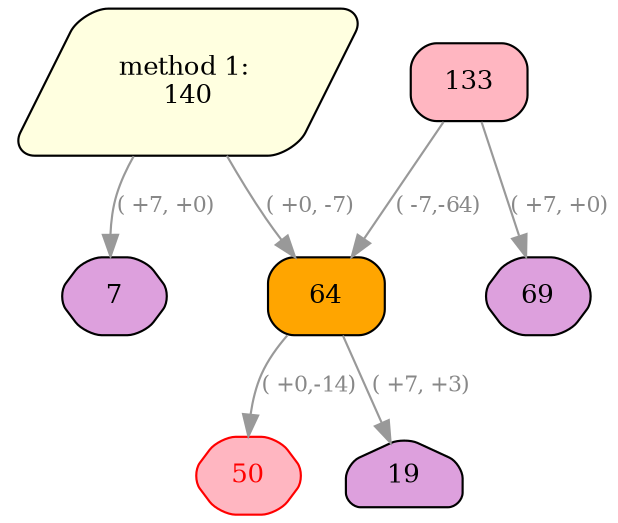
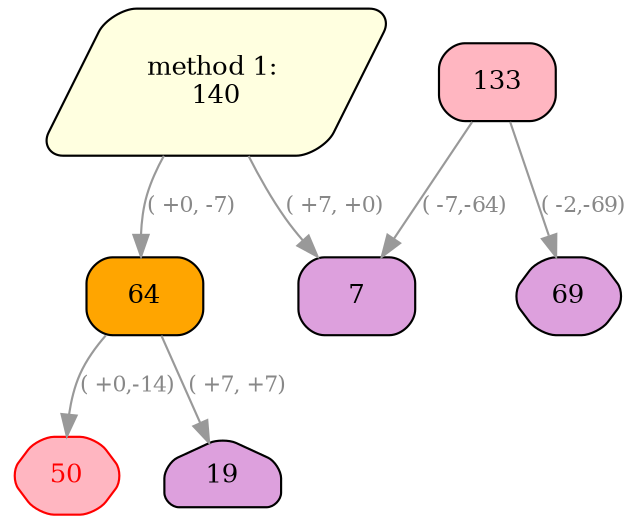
(404, 180) -> (433, 180)
(560, 207) -> (584, 207)
(114, 296) -> (357, 296)
(422, 386) -> (238, 386)
